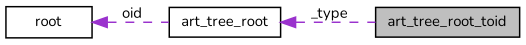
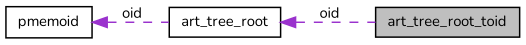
(328, 14) -> (328, 14)
(49, 22) -> (49, 22)
